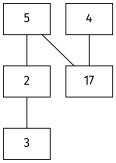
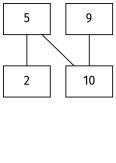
(89, 19) -> (89, 19)
(89, 81) -> (89, 81)
(27, 144) -> none
